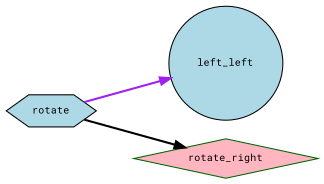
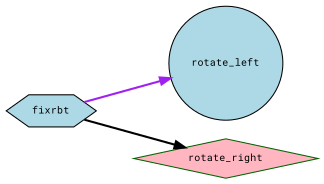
(226, 63) -> (226, 63)
(51, 111) -> (51, 111)
